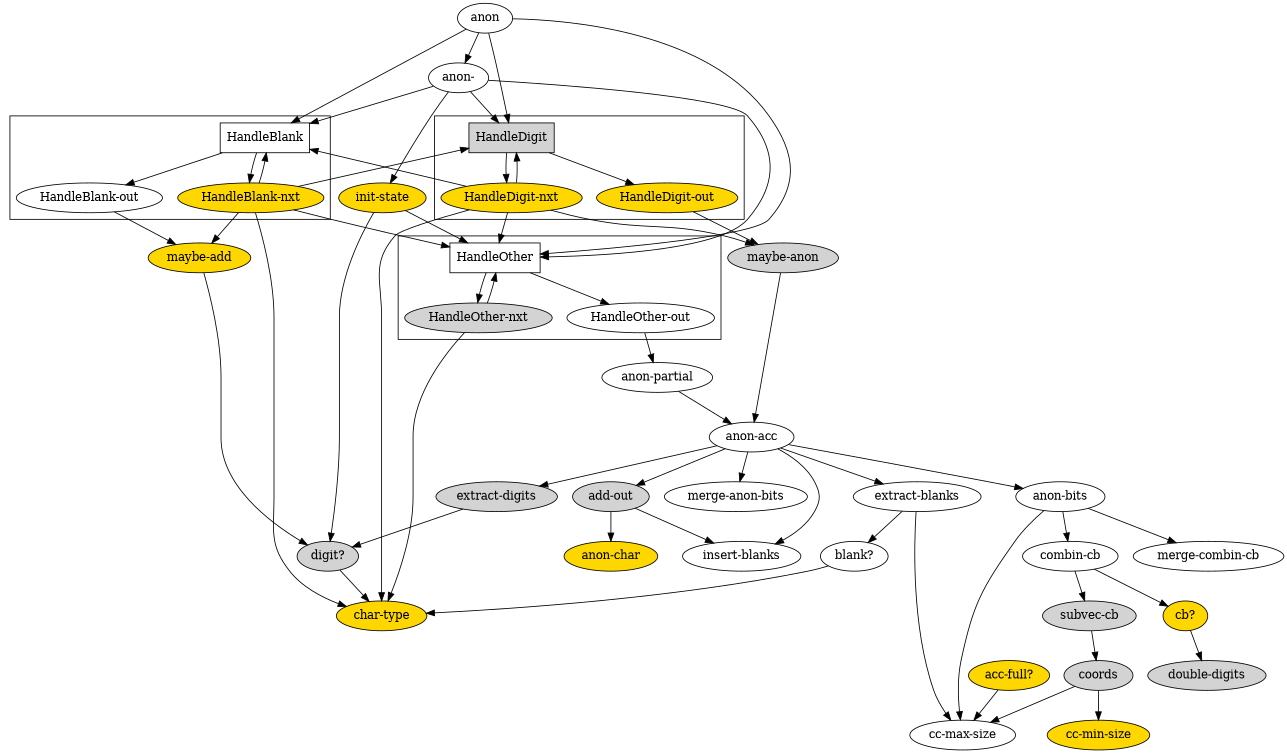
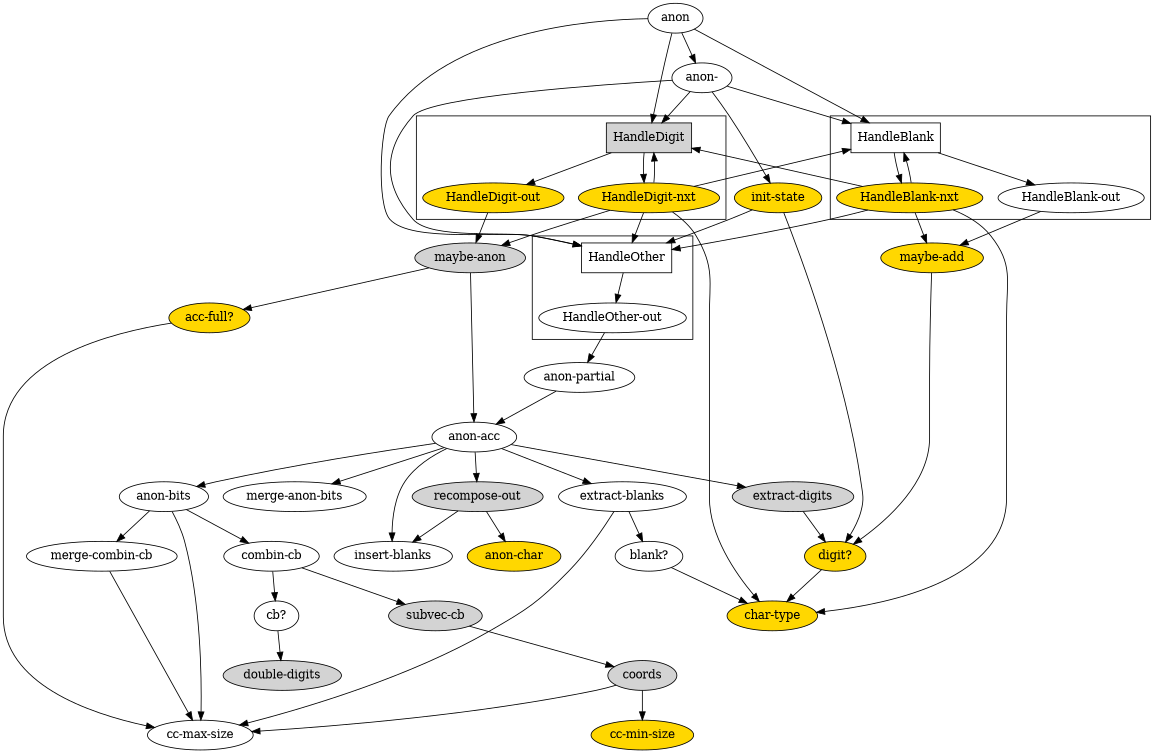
none -> (340, 288)
(478, 318) -> none
(611, 497) -> (478, 497)
(328, 556) -> (835, 556)
(1185, 616) -> (276, 616)
none -> (149, 642)
